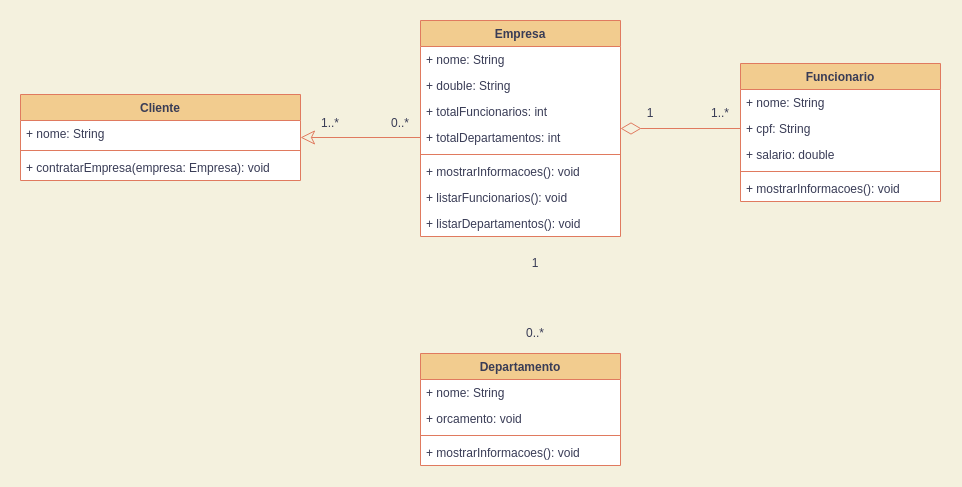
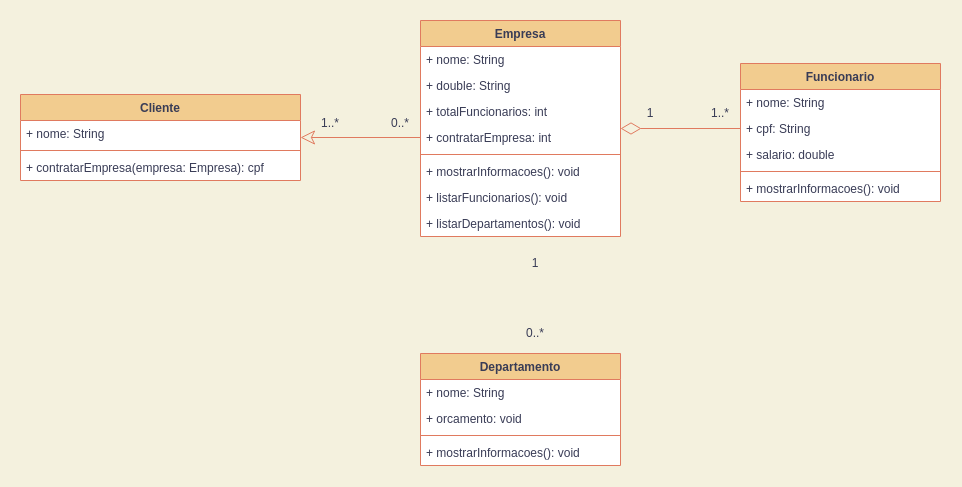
(502, 138) -> (497, 138)
(158, 168) -> (156, 168)
